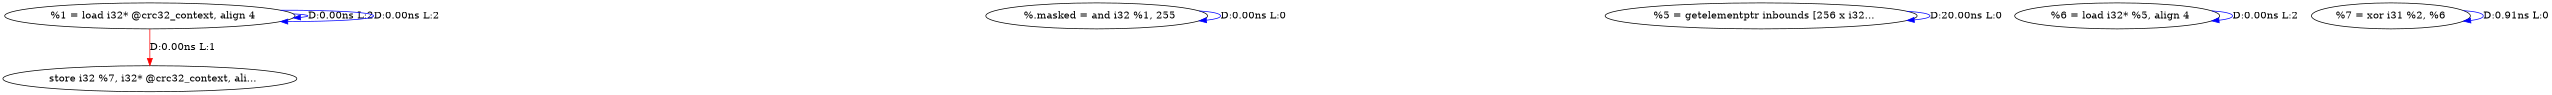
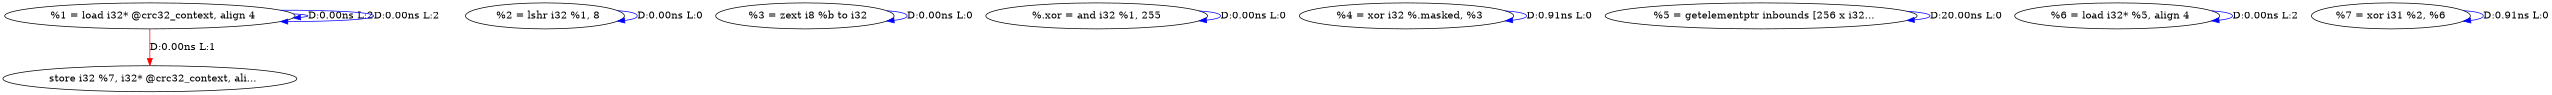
none -> (545, 16)
none -> (805, 16)
(1097, 16) -> (1097, 16)
none -> (1407, 16)
